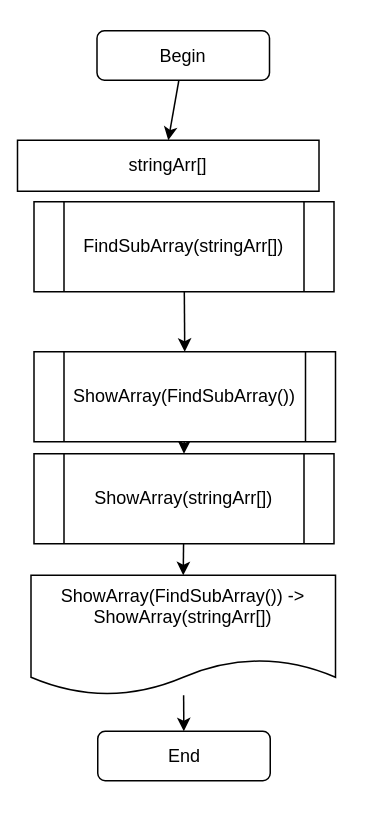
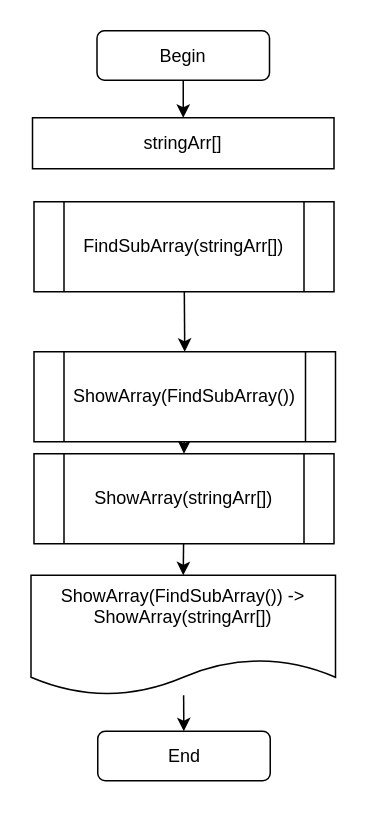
(168, 166) -> (183, 143)
